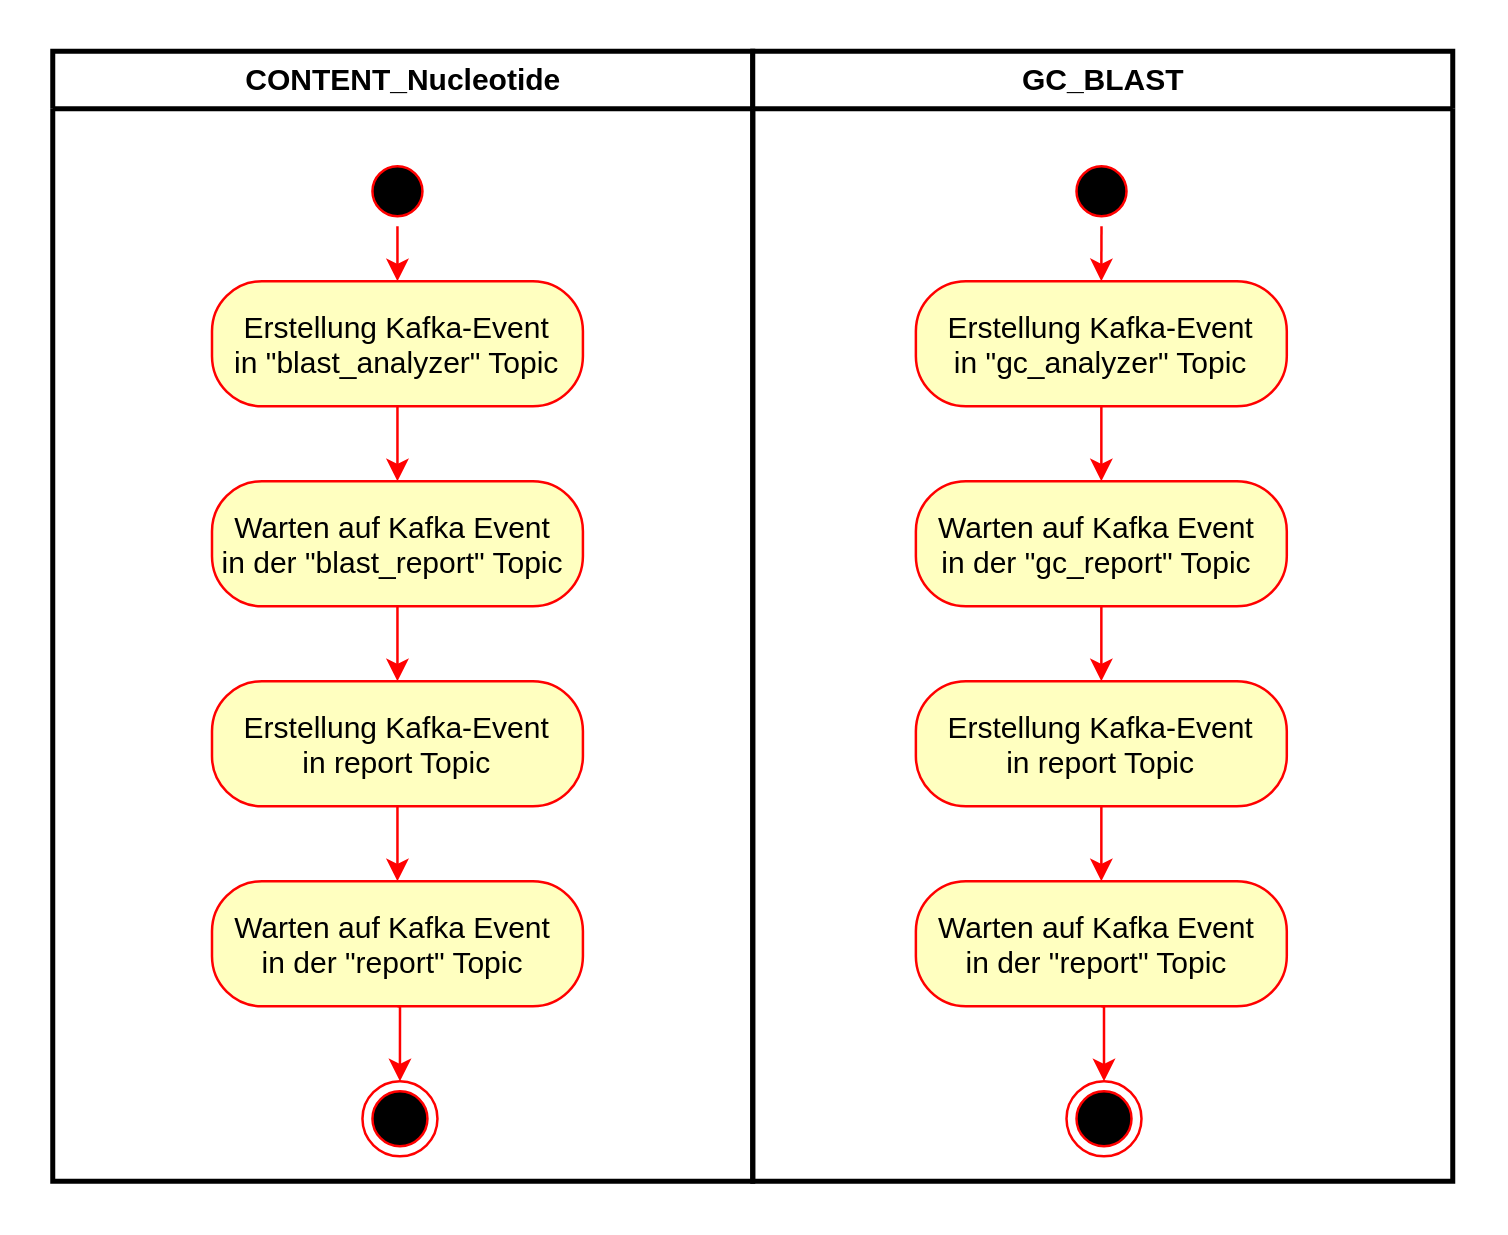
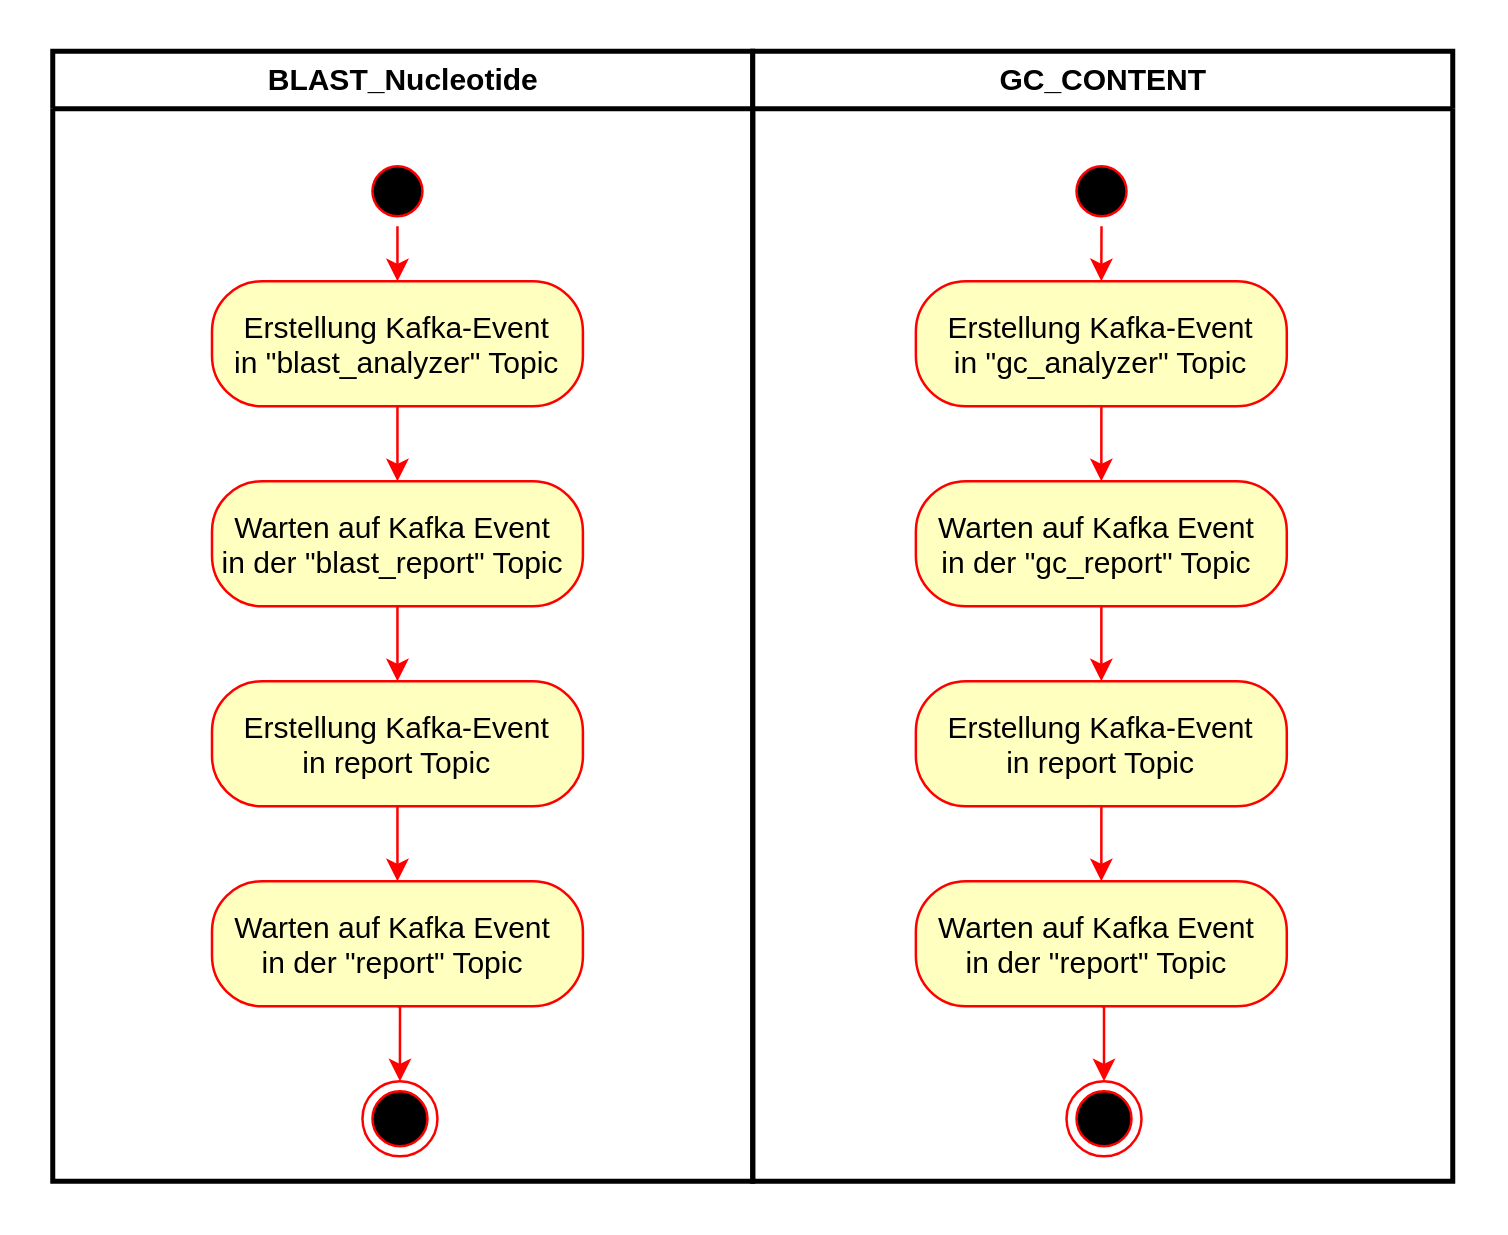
(404, 81) -> (404, 81)
(1104, 81) -> (1104, 81)
